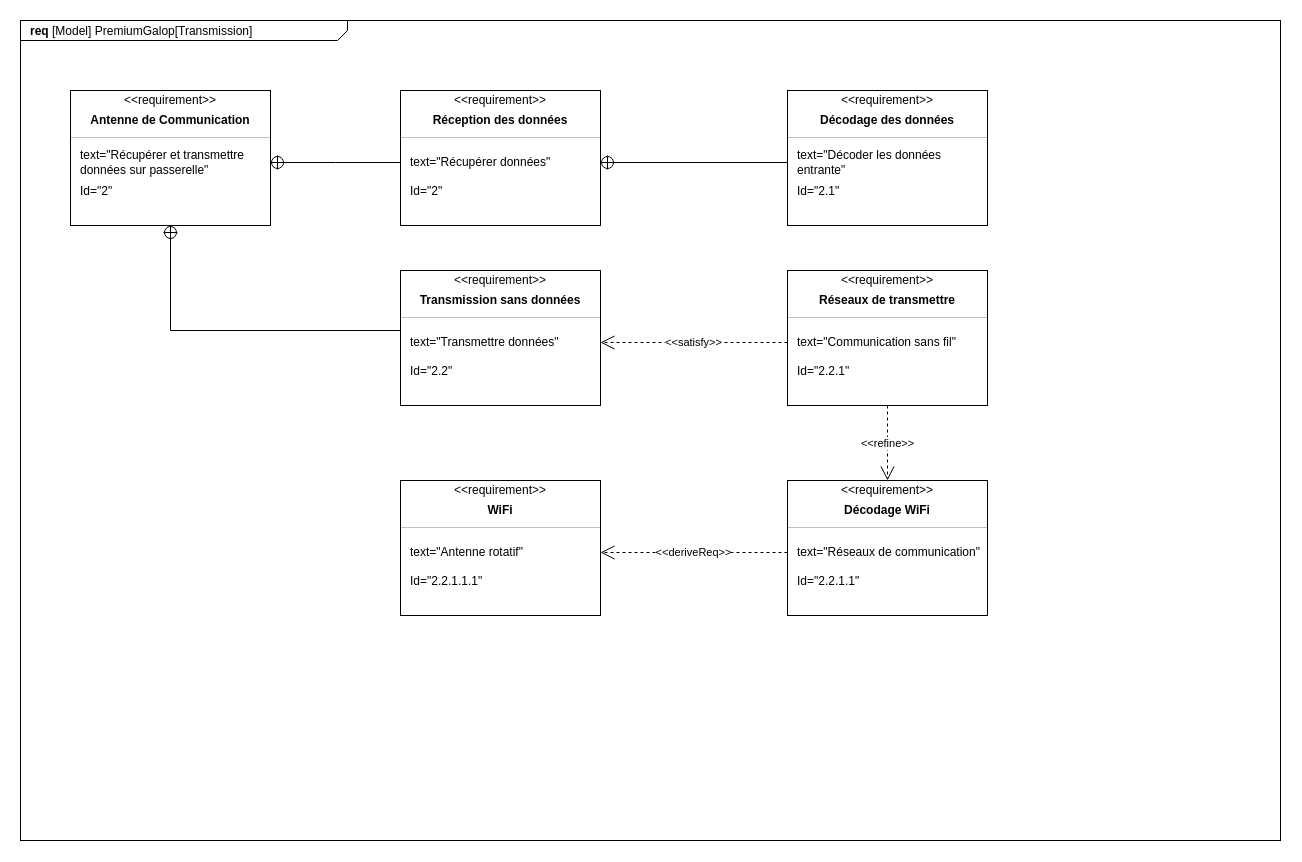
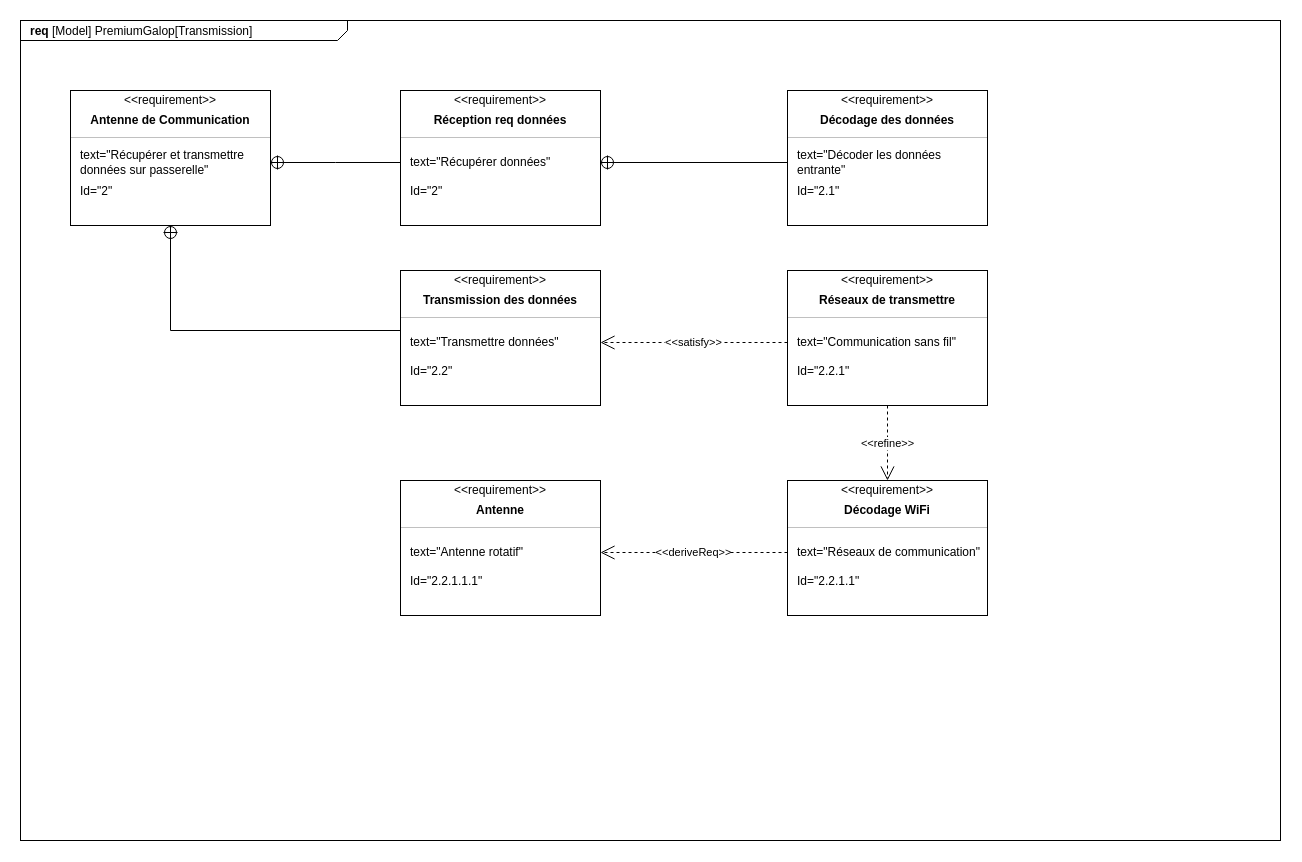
(501, 121) -> (501, 121)
(501, 301) -> (501, 301)
(501, 511) -> (501, 511)
